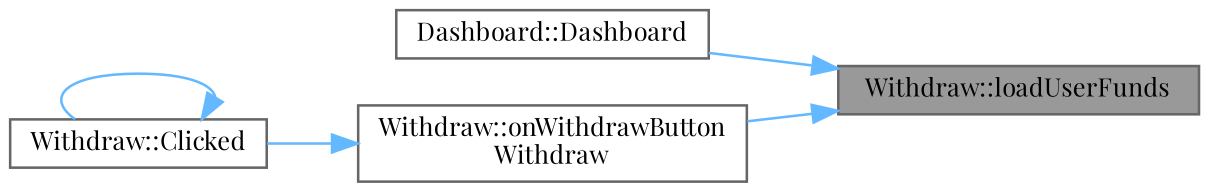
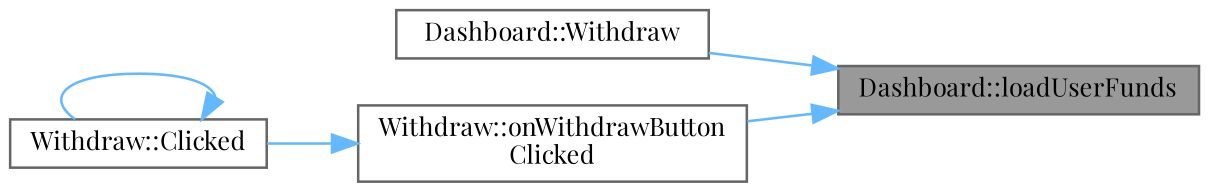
(553, 34) -> (553, 34)
(1019, 90) -> (1019, 90)
(553, 144) -> (553, 144)
